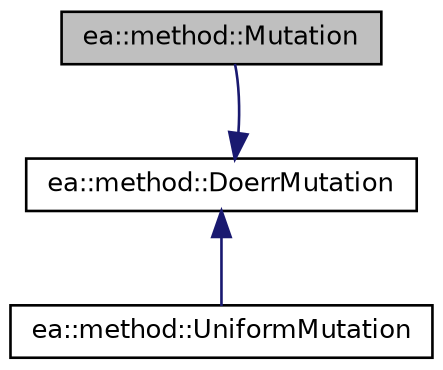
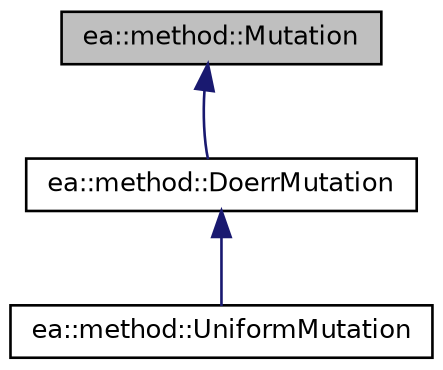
(239, 98) -> (204, 125)
